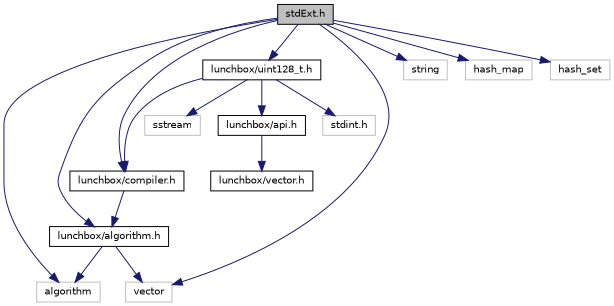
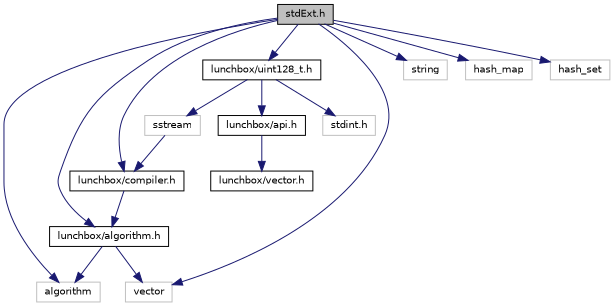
(146, 105) -> (153, 150)
